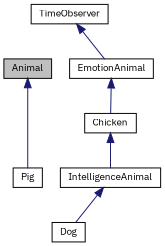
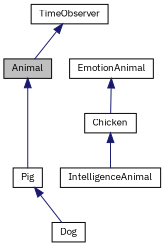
(94, 45) -> (46, 45)
(86, 209) -> (51, 209)
